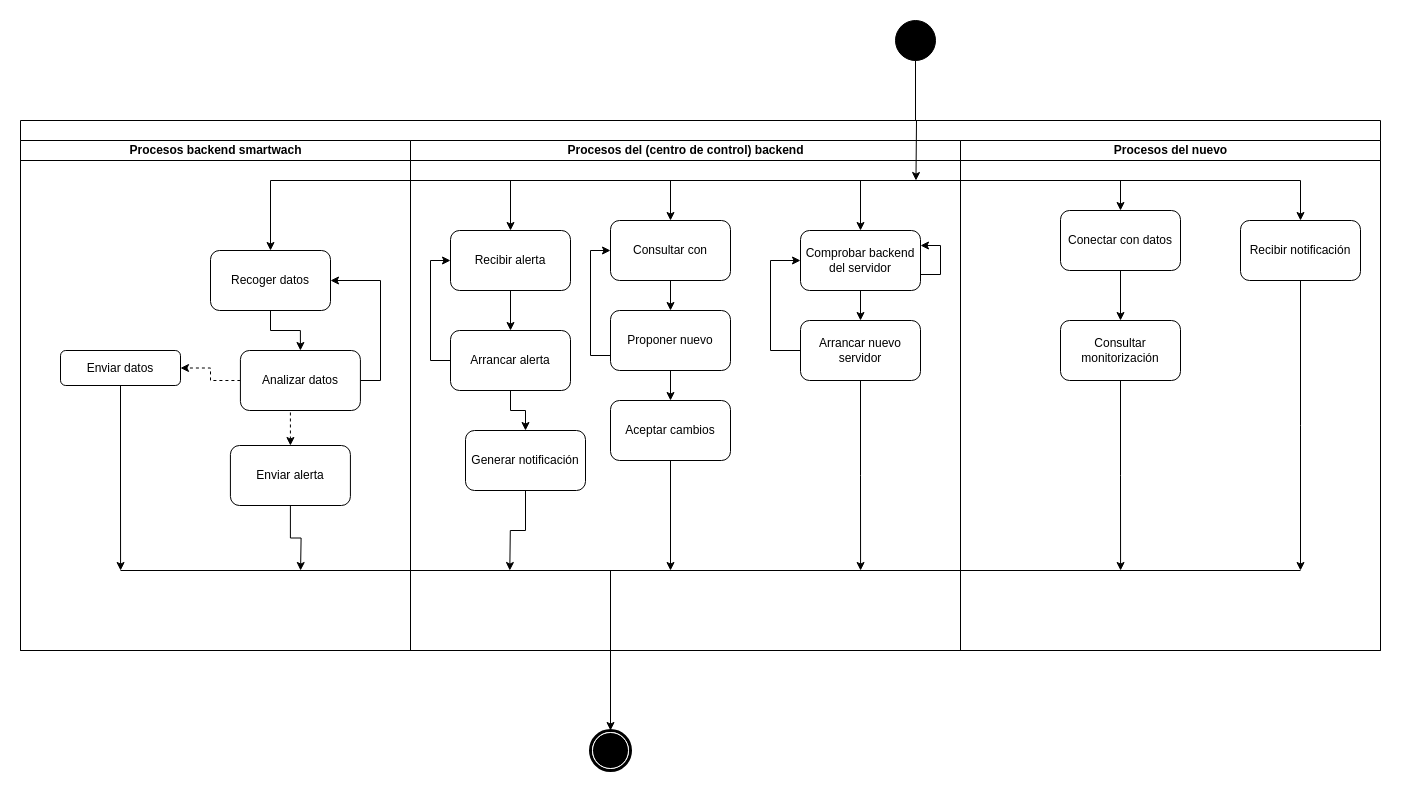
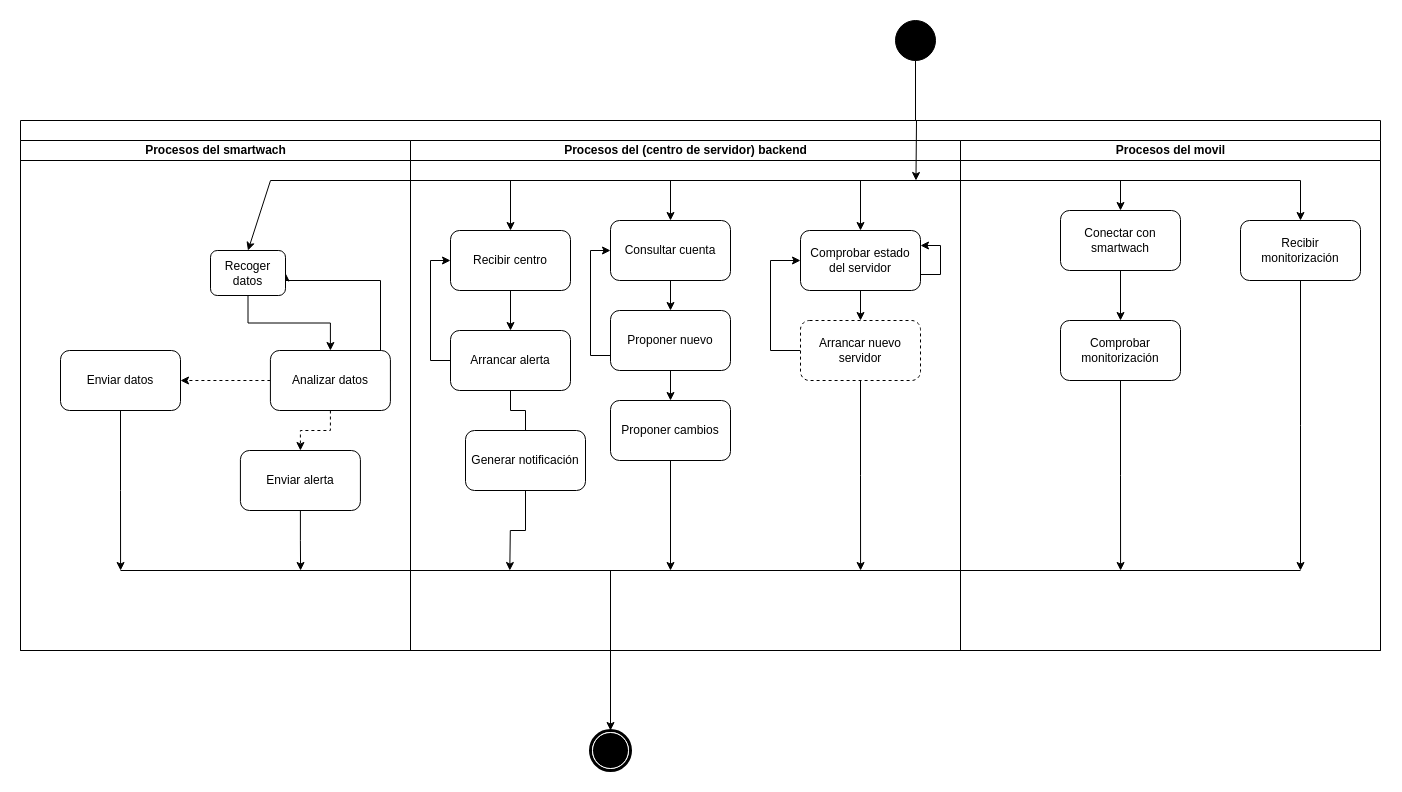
(216, 151) -> (216, 151)
(686, 151) -> (686, 151)
(1171, 151) -> (1171, 151)
(1121, 241) -> (1121, 241)
(671, 251) -> (671, 251)
(1301, 251) -> (1301, 251)
(511, 261) -> (511, 261)
(861, 261) -> (861, 261)
(271, 281) -> (248, 273)
(861, 351) -> (861, 351)
(1121, 351) -> (1121, 351)
(121, 368) -> (121, 381)
(300, 381) -> (330, 381)
(526, 422) -> (526, 424)
(671, 431) -> (671, 431)
(290, 476) -> (300, 481)
